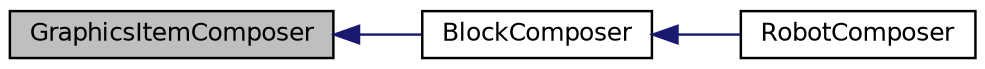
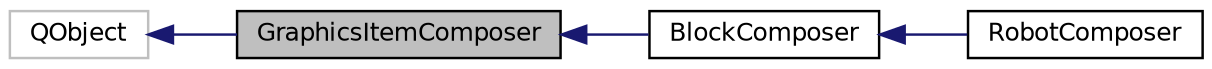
none -> (79, 35)
